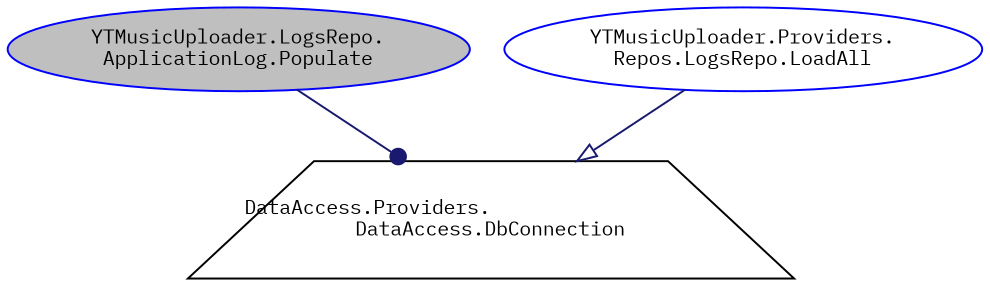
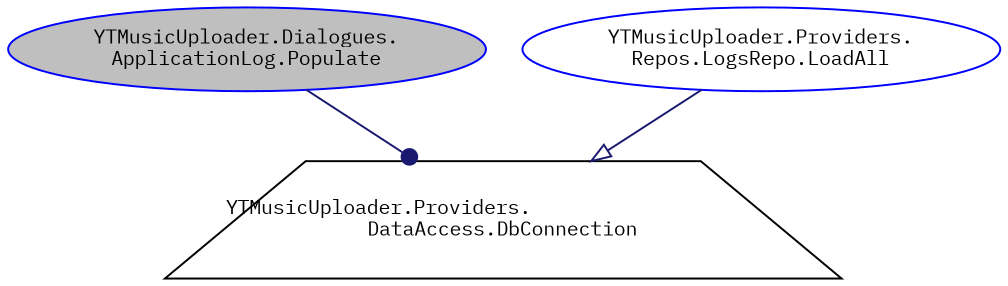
(239, 49) -> (247, 49)
(491, 220) -> (503, 220)
